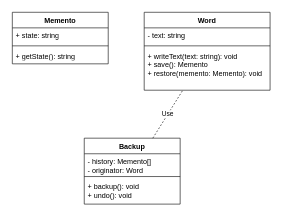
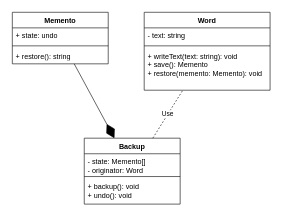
(42, 36) -> (39, 36)
(52, 57) -> (50, 57)
none -> (91, 95)
(124, 167) -> (121, 167)
